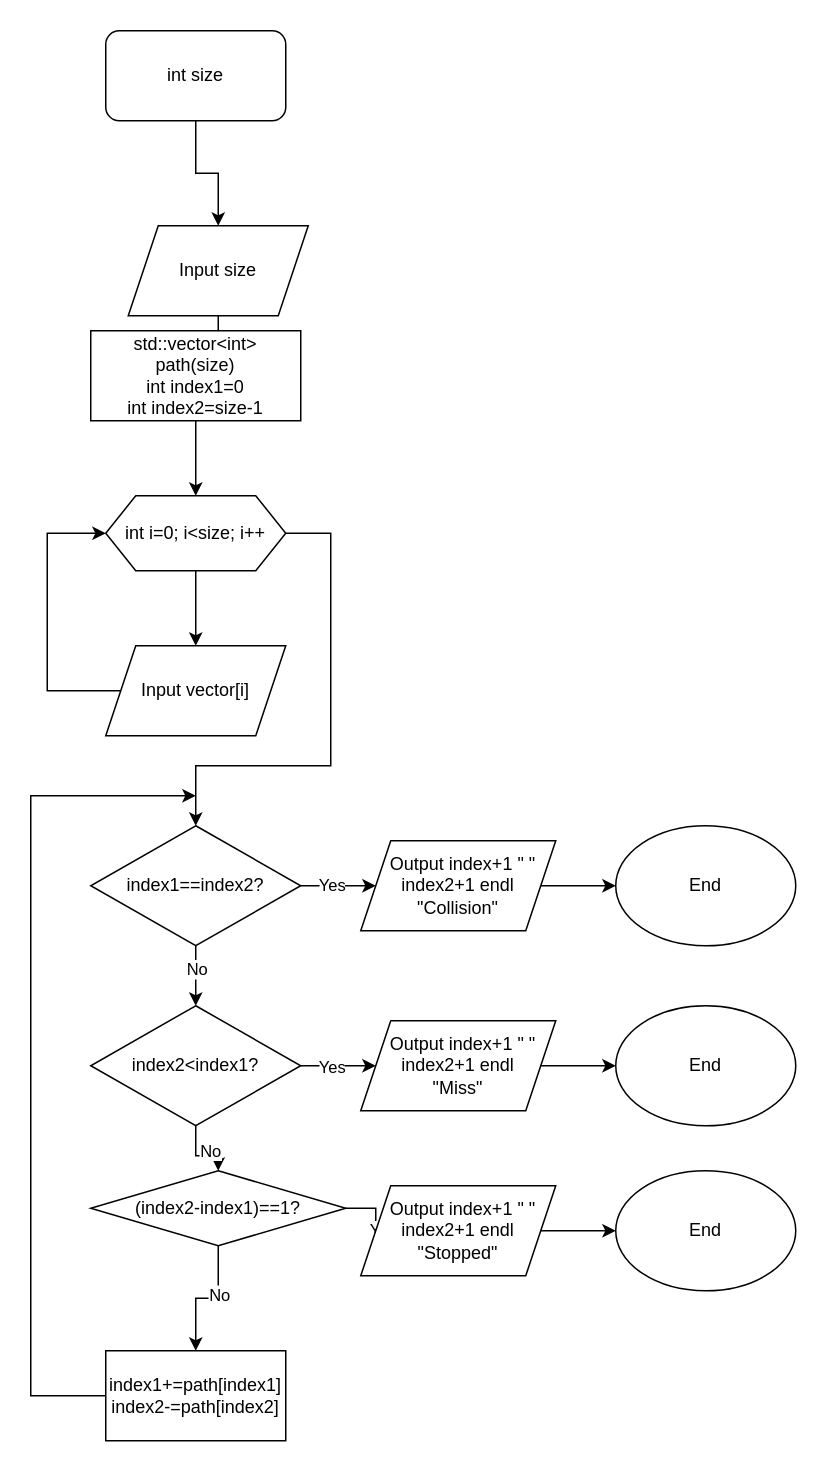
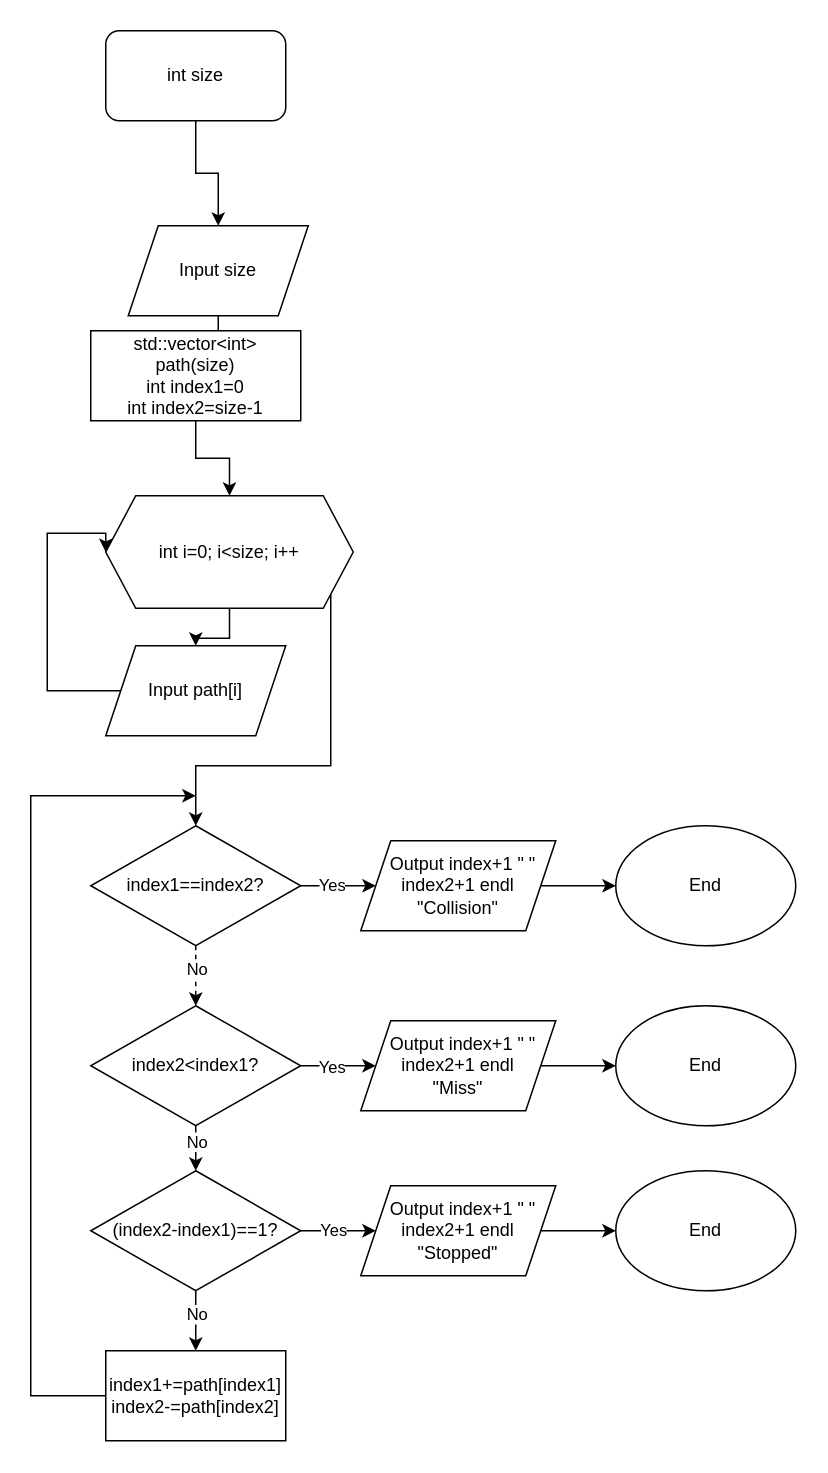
(196, 533) -> (230, 552)
(196, 691) -> (196, 691)
(196, 985) -> (196, 985)
(218, 1208) -> (196, 1231)
